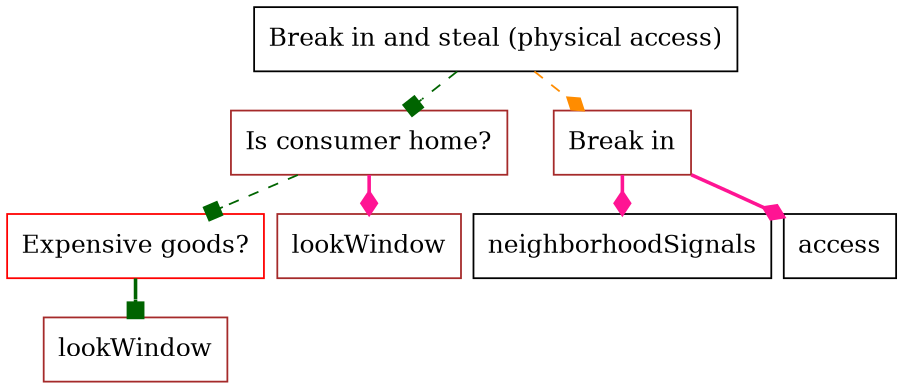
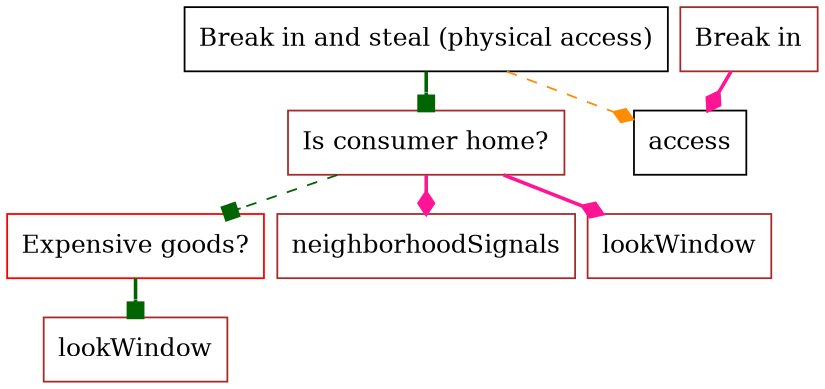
(551, 84) -> (560, 92)
(440, 85) -> (426, 82)
(622, 183) -> (426, 183)
(622, 246) -> (426, 246)
